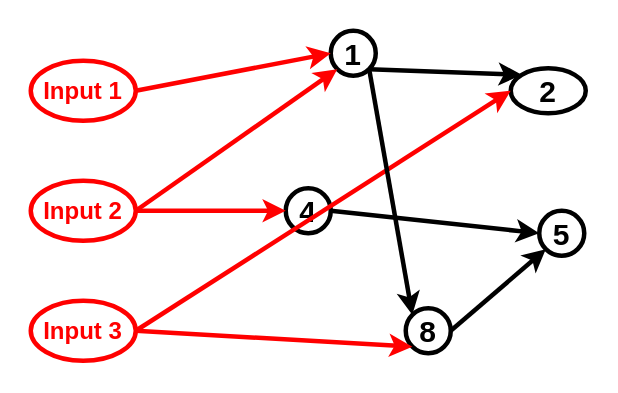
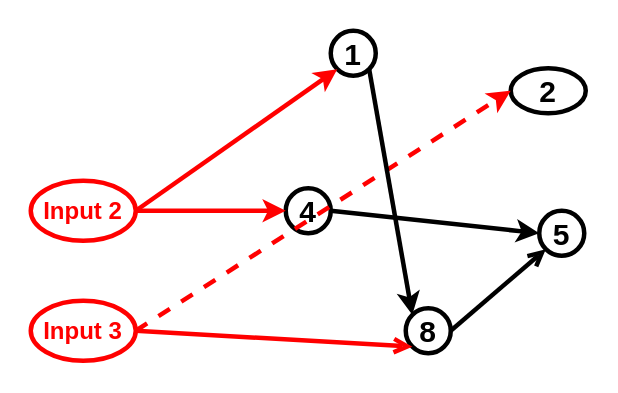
(439, 72) -> none
(225, 74) -> none
(83, 91) -> none
(471, 116) -> (471, 116)
(532, 261) -> (532, 261)
(394, 346) -> (395, 346)
